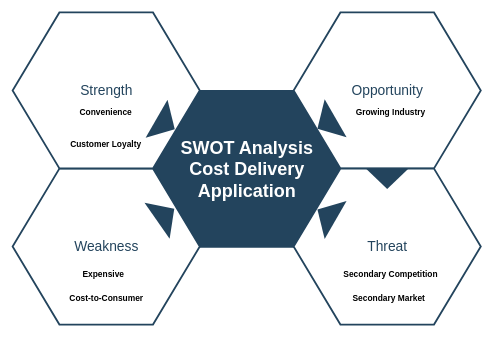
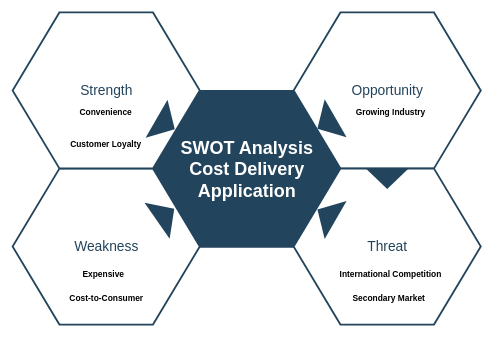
(391, 274) -> (391, 274)
